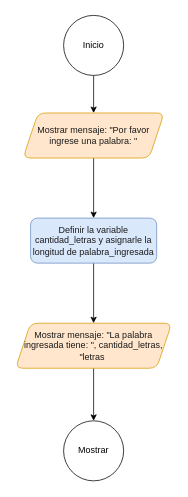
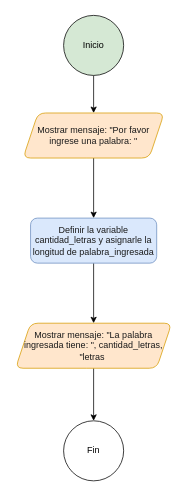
(93, 45) -> (93, 45)
(93, 450) -> (93, 450)
